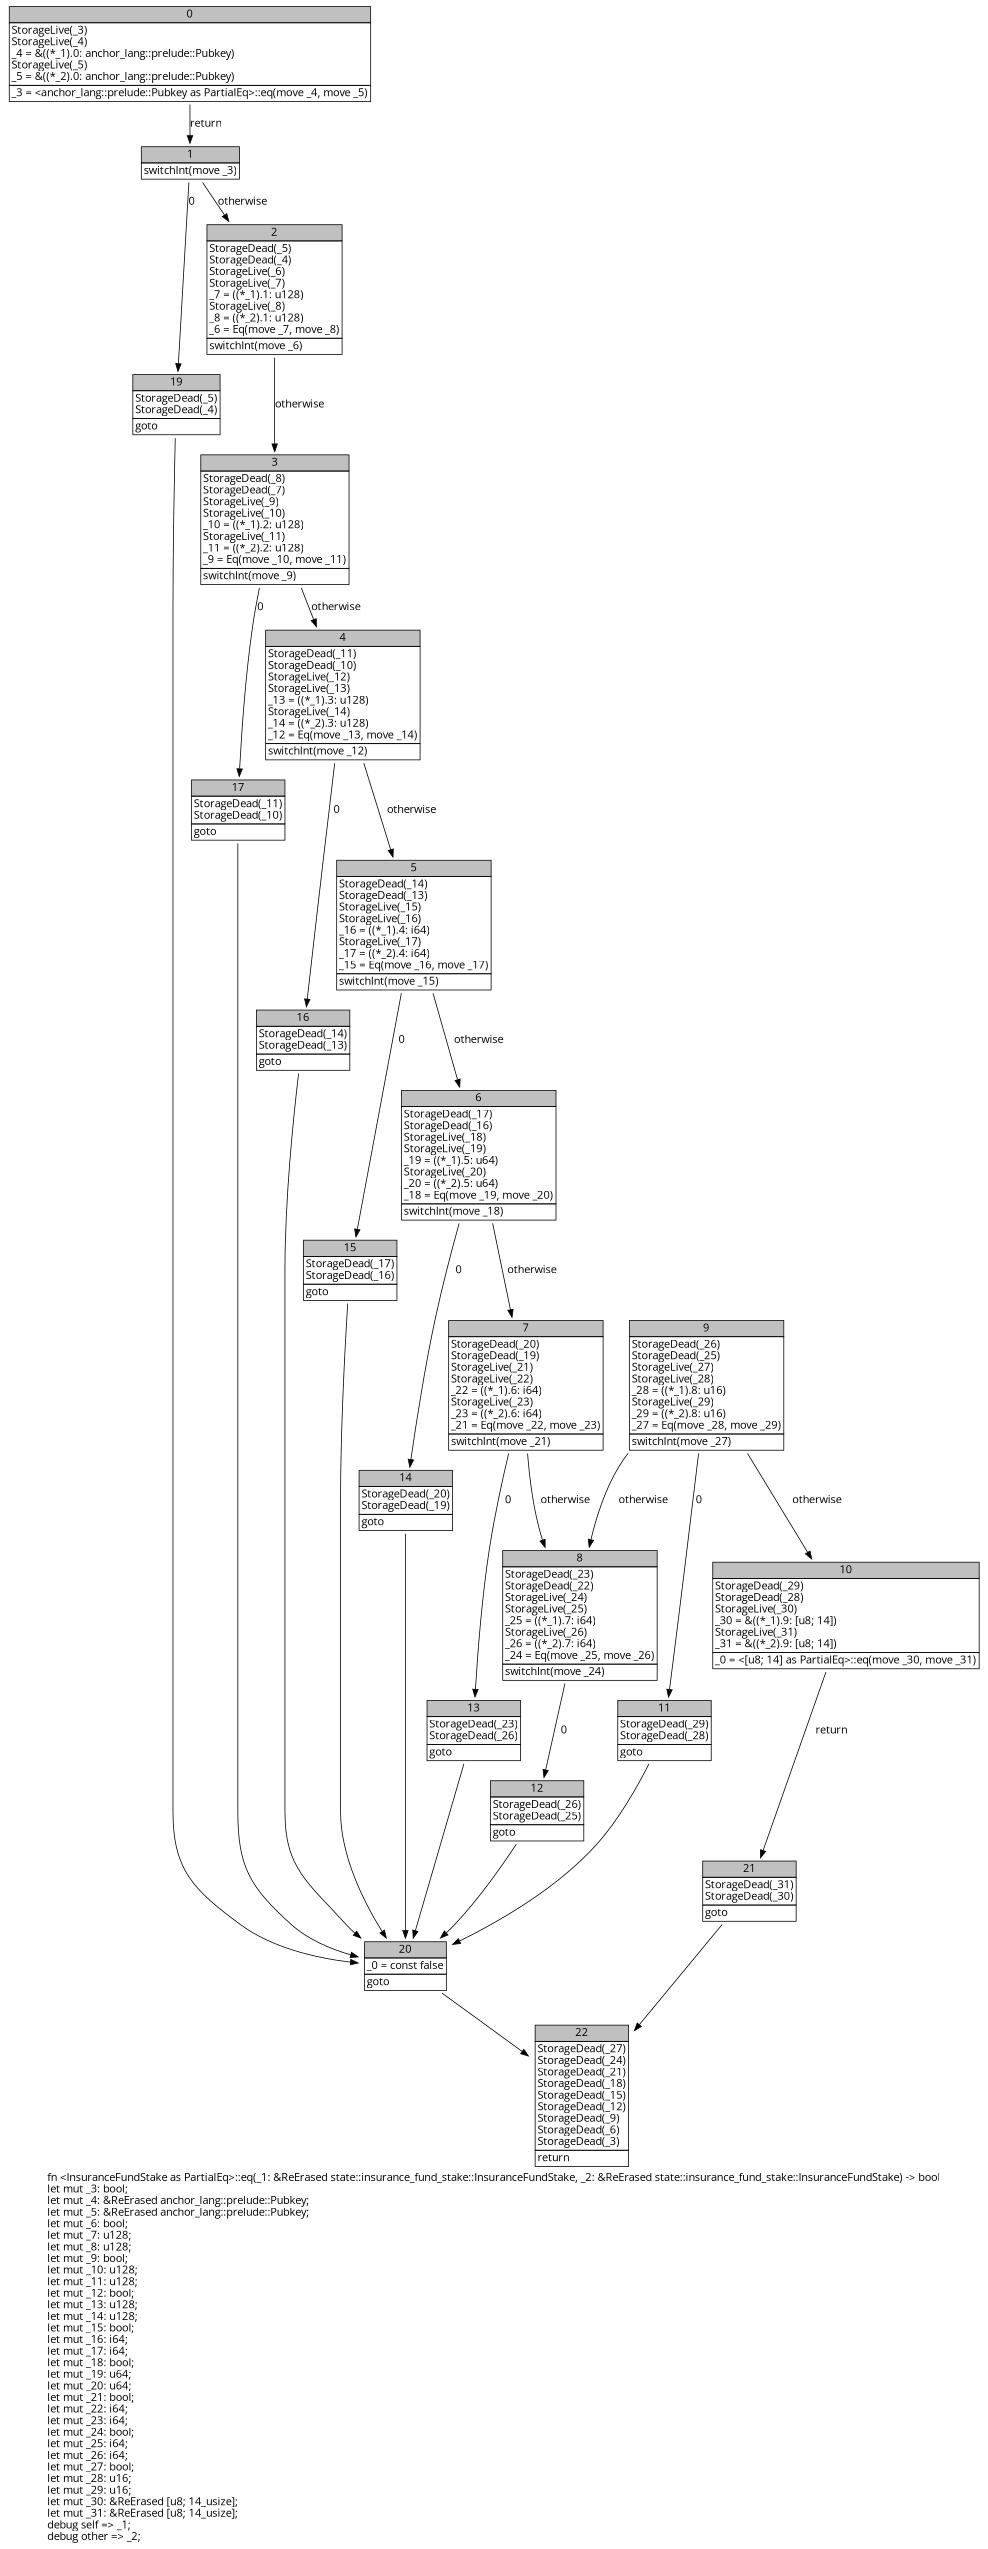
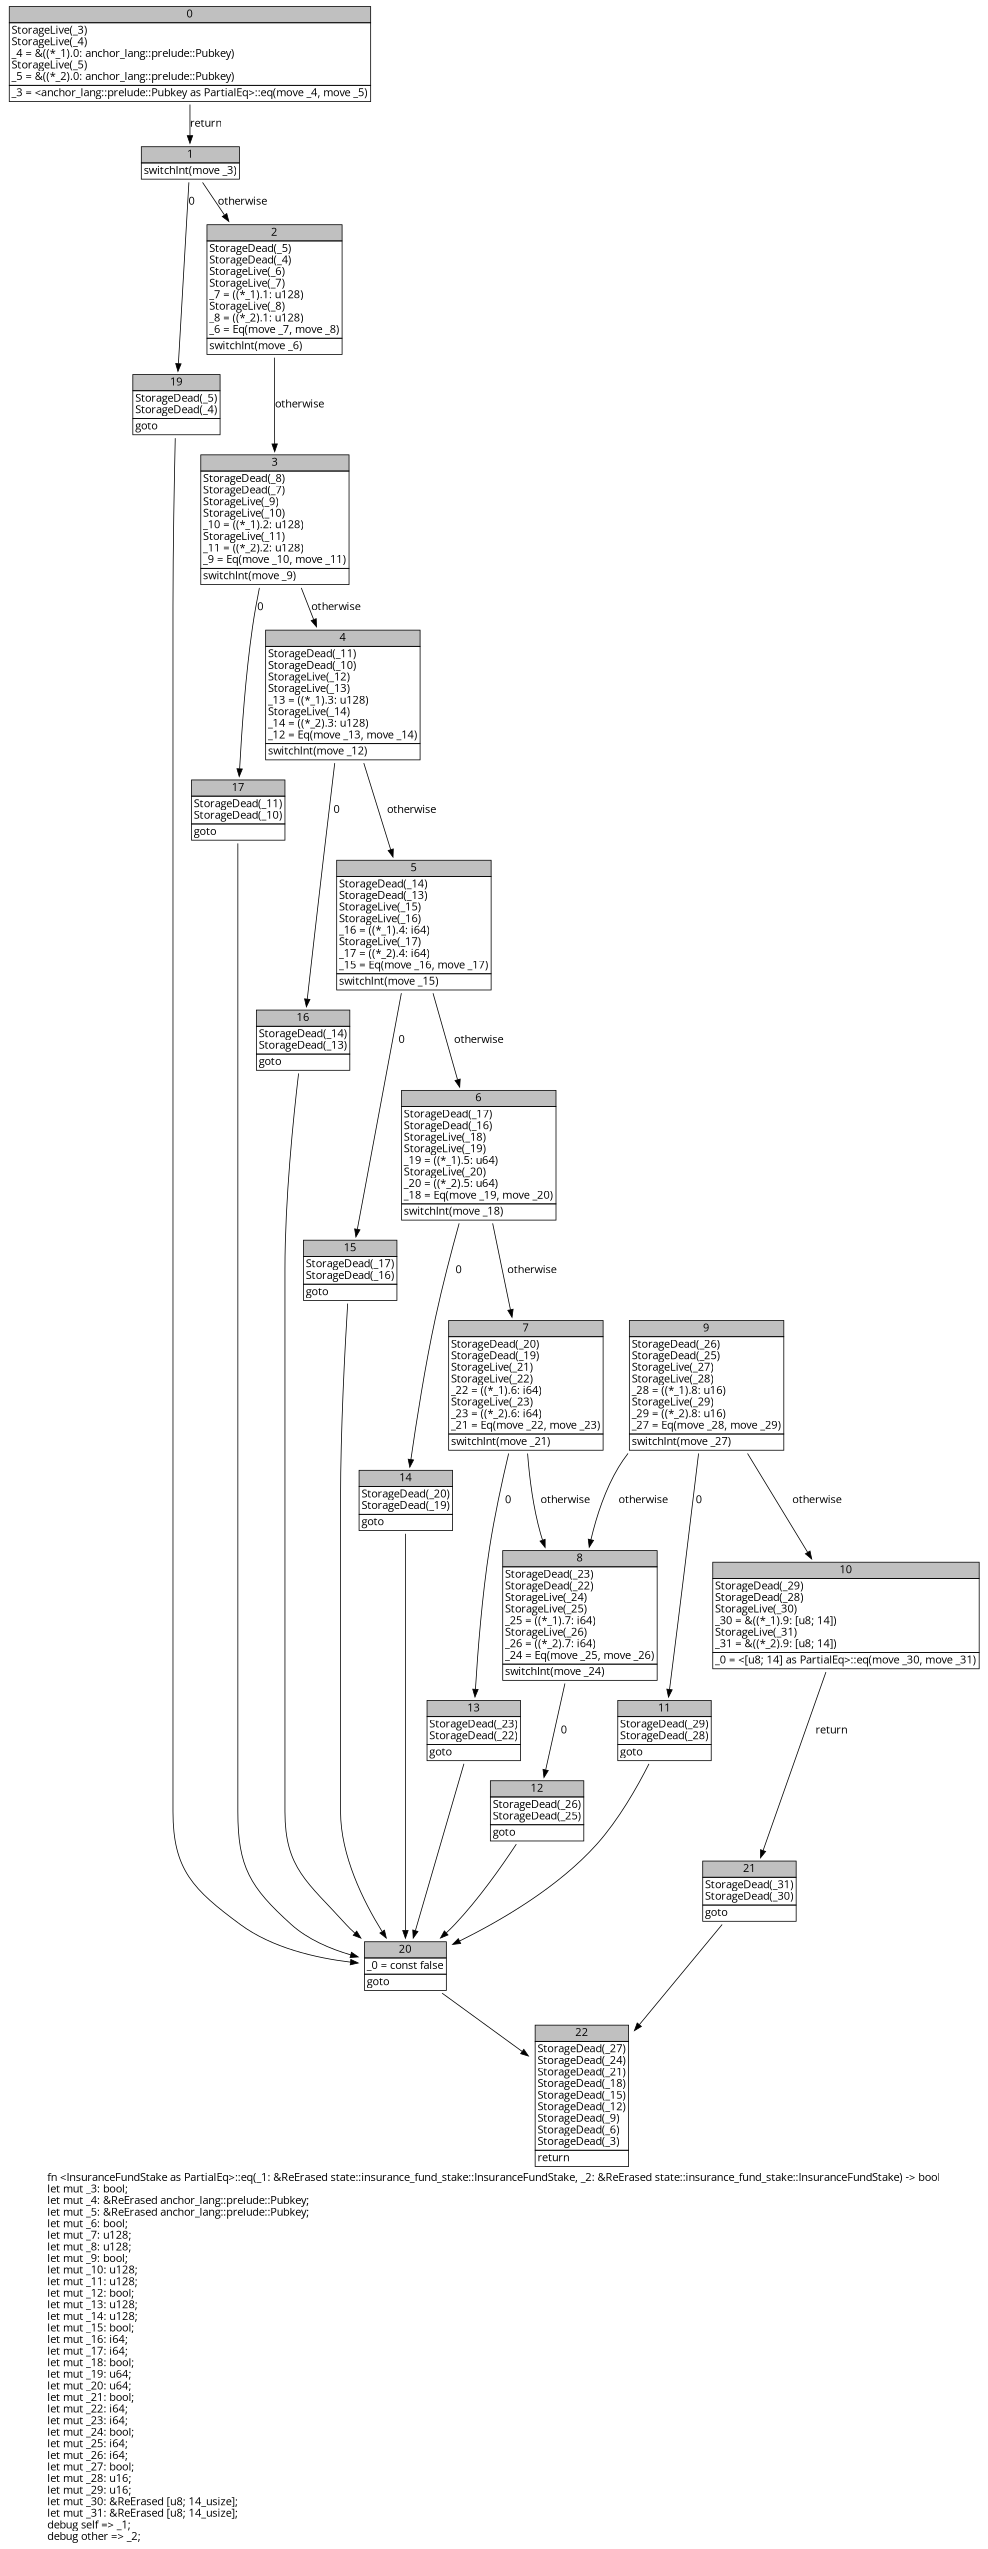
(474, 1736) -> (474, 1736)
